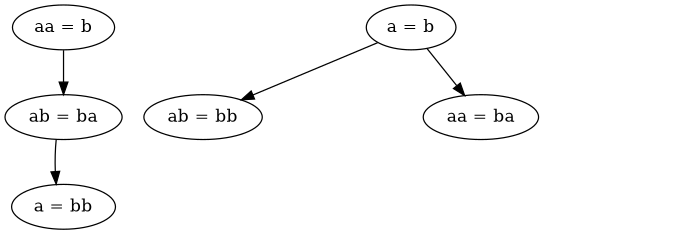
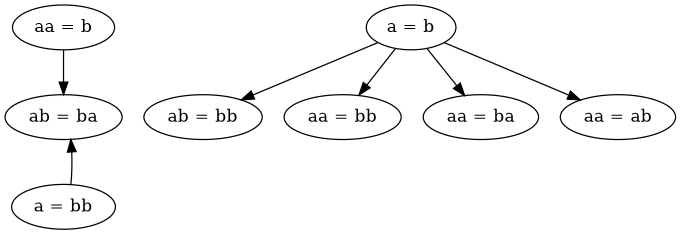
none -> (343, 117)
none -> (618, 117)
(55, 155) -> (72, 168)
